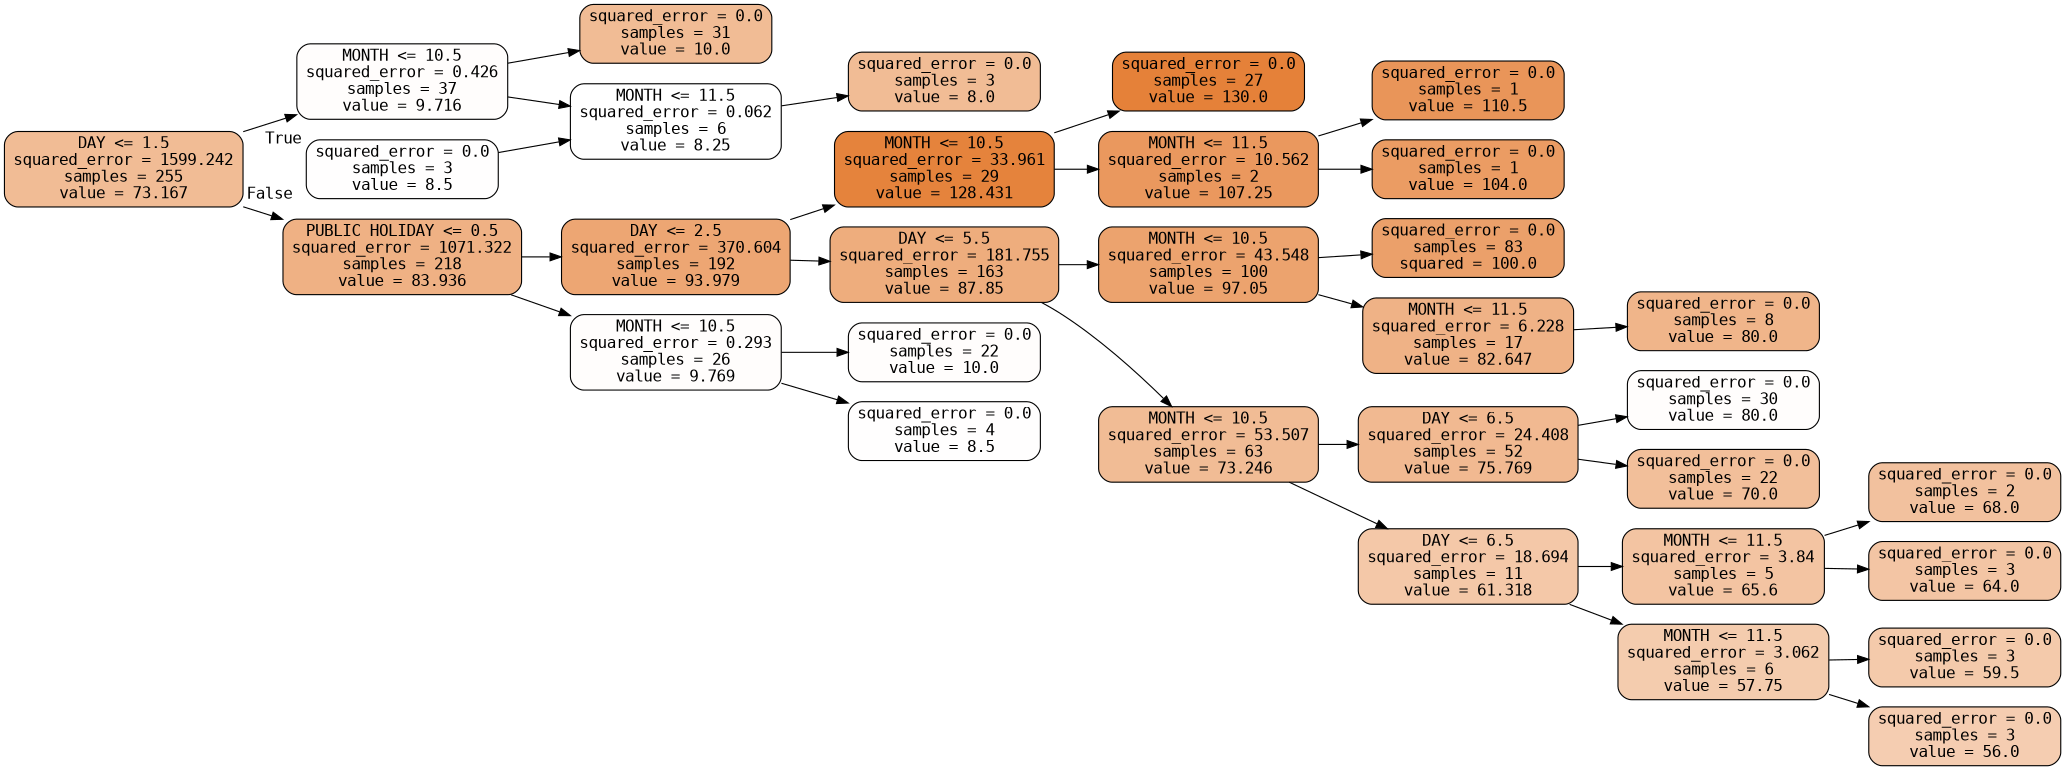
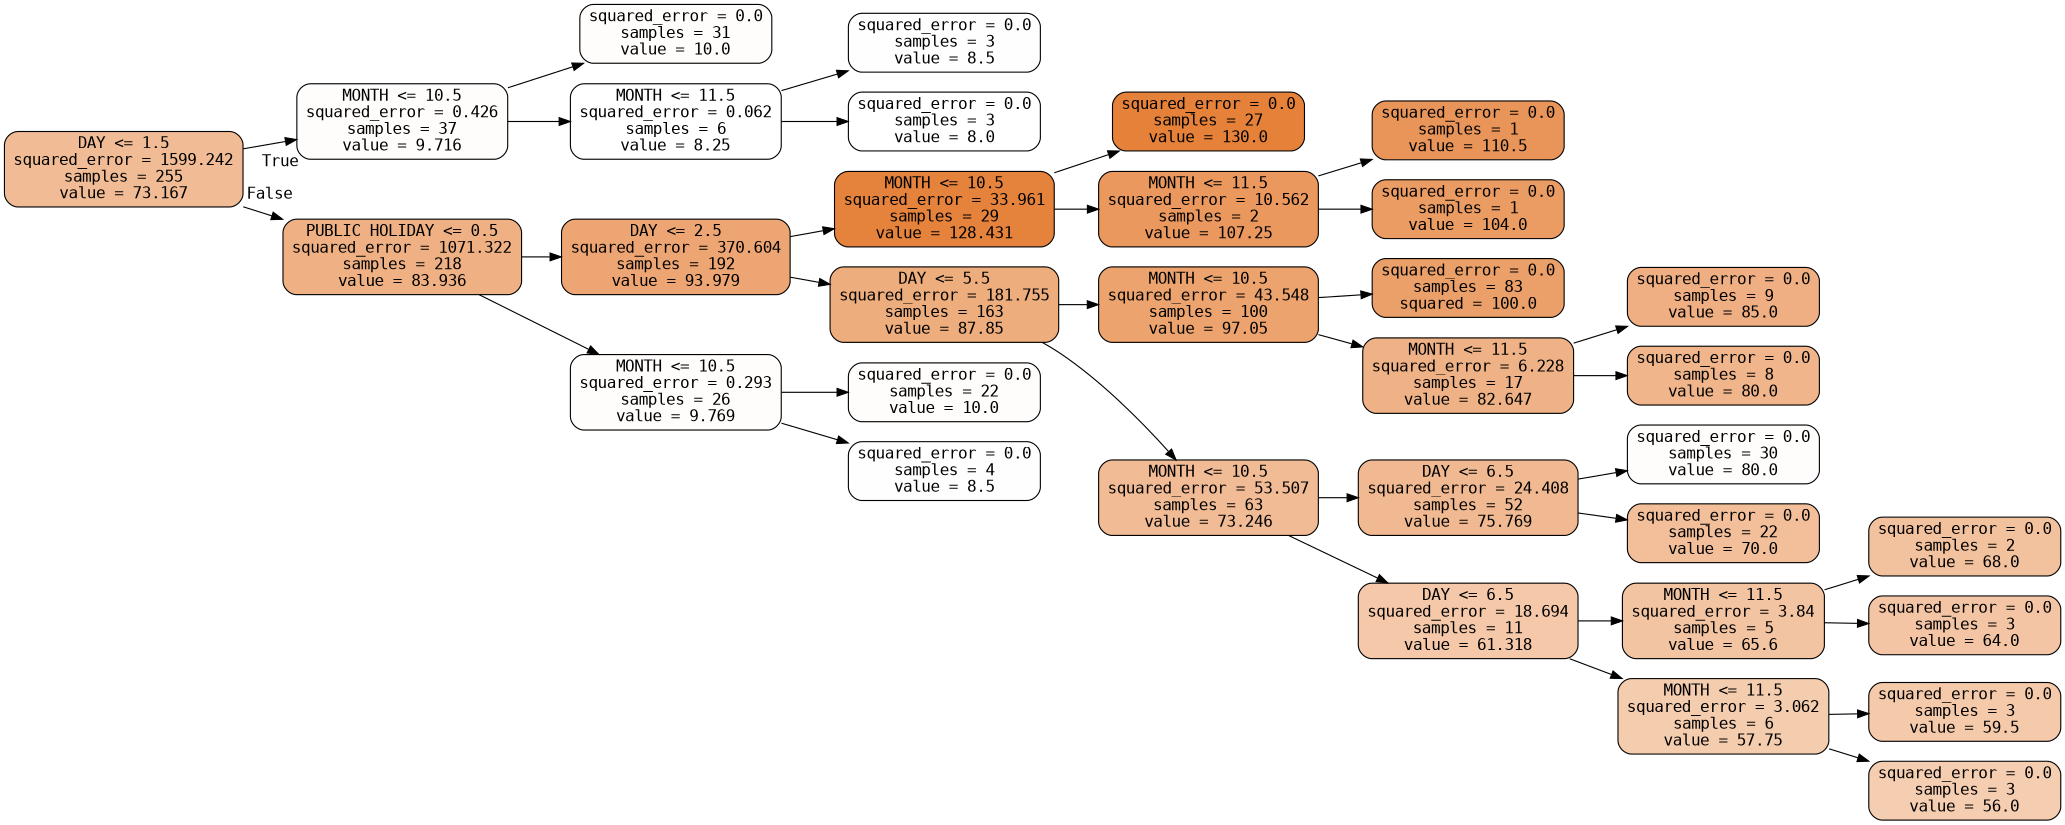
(676, 34) -> (676, 34)
(944, 82) -> (944, 122)
(529, 147) -> (809, 82)
none -> (1723, 297)
